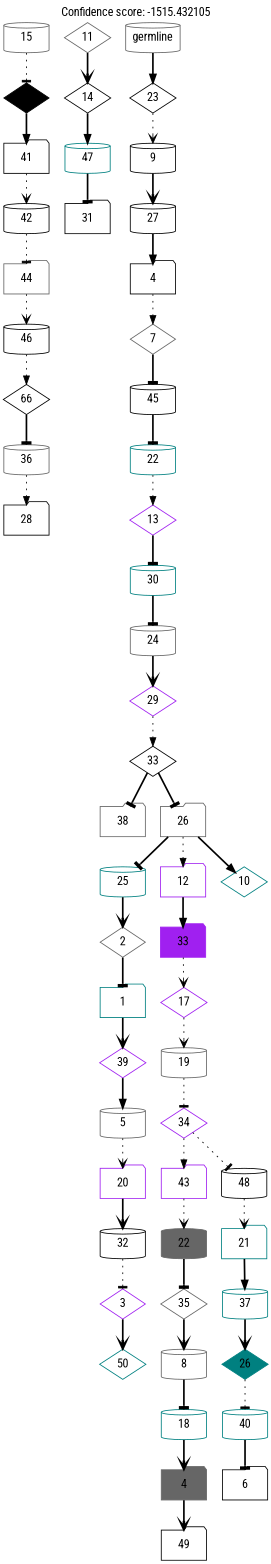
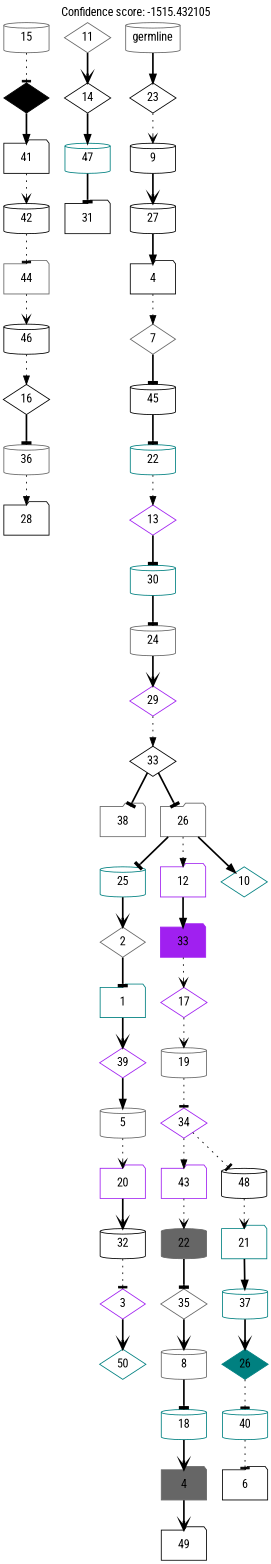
(26, 399) -> (26, 399)
(245, 1453) -> (245, 1453)
